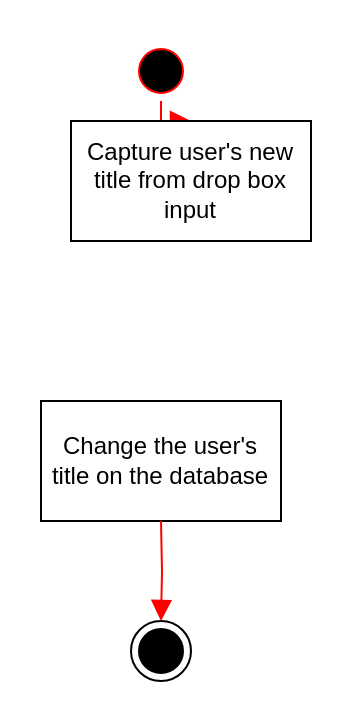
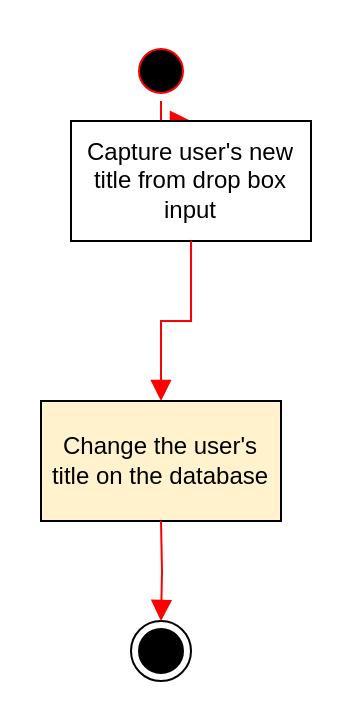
none -> (187, 321)
(161, 461) -> (161, 461)
